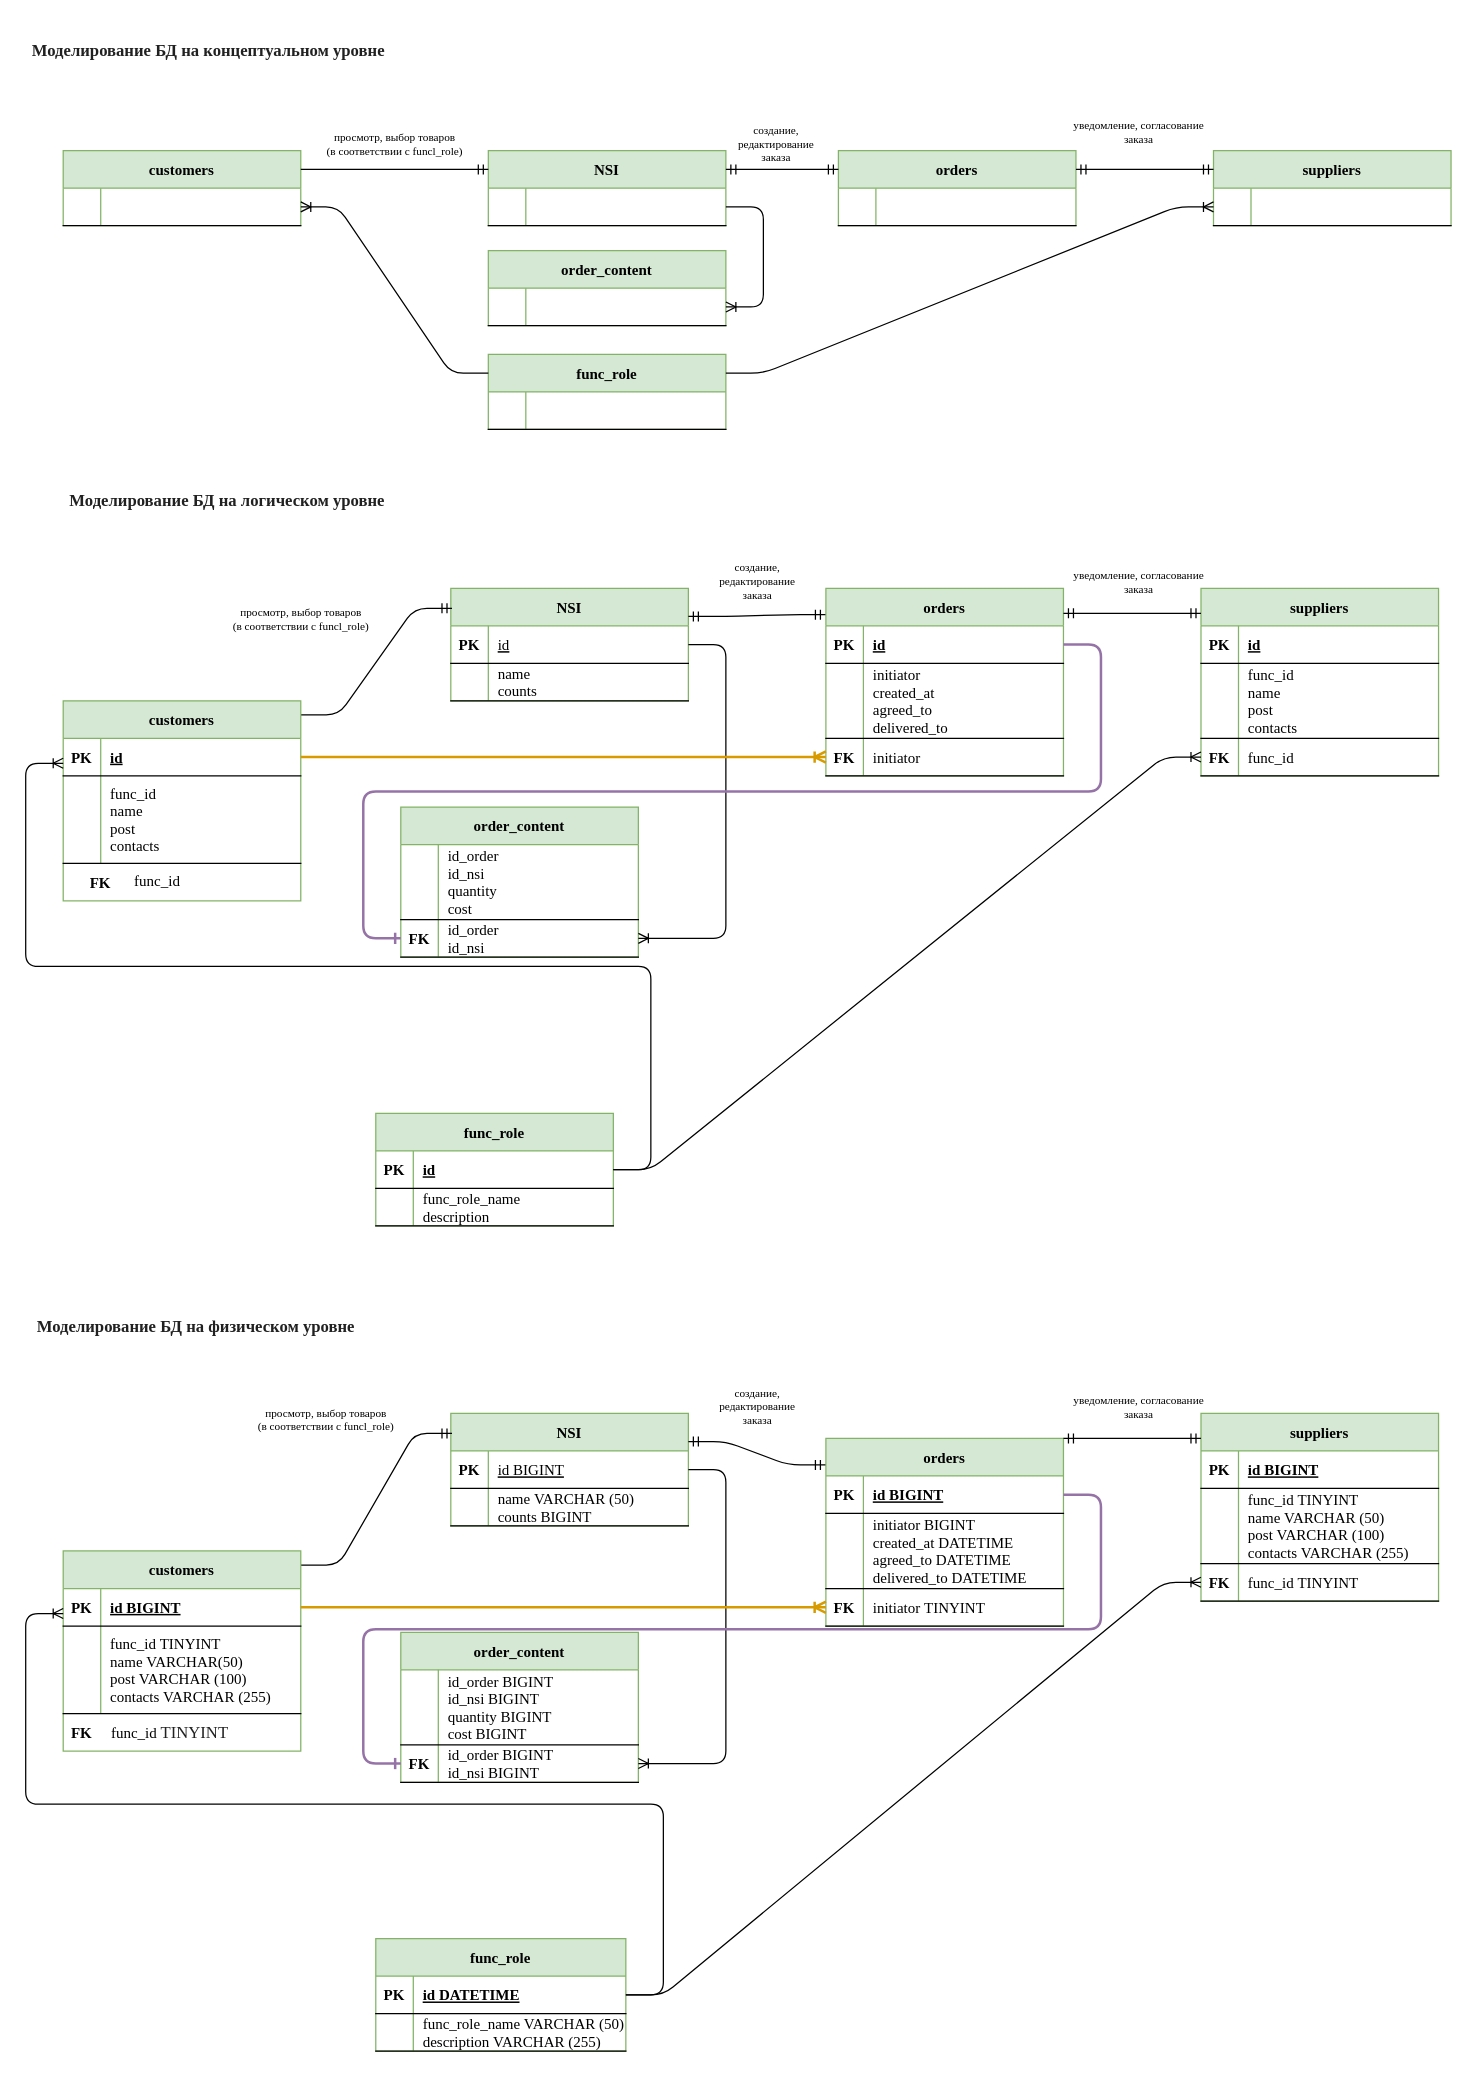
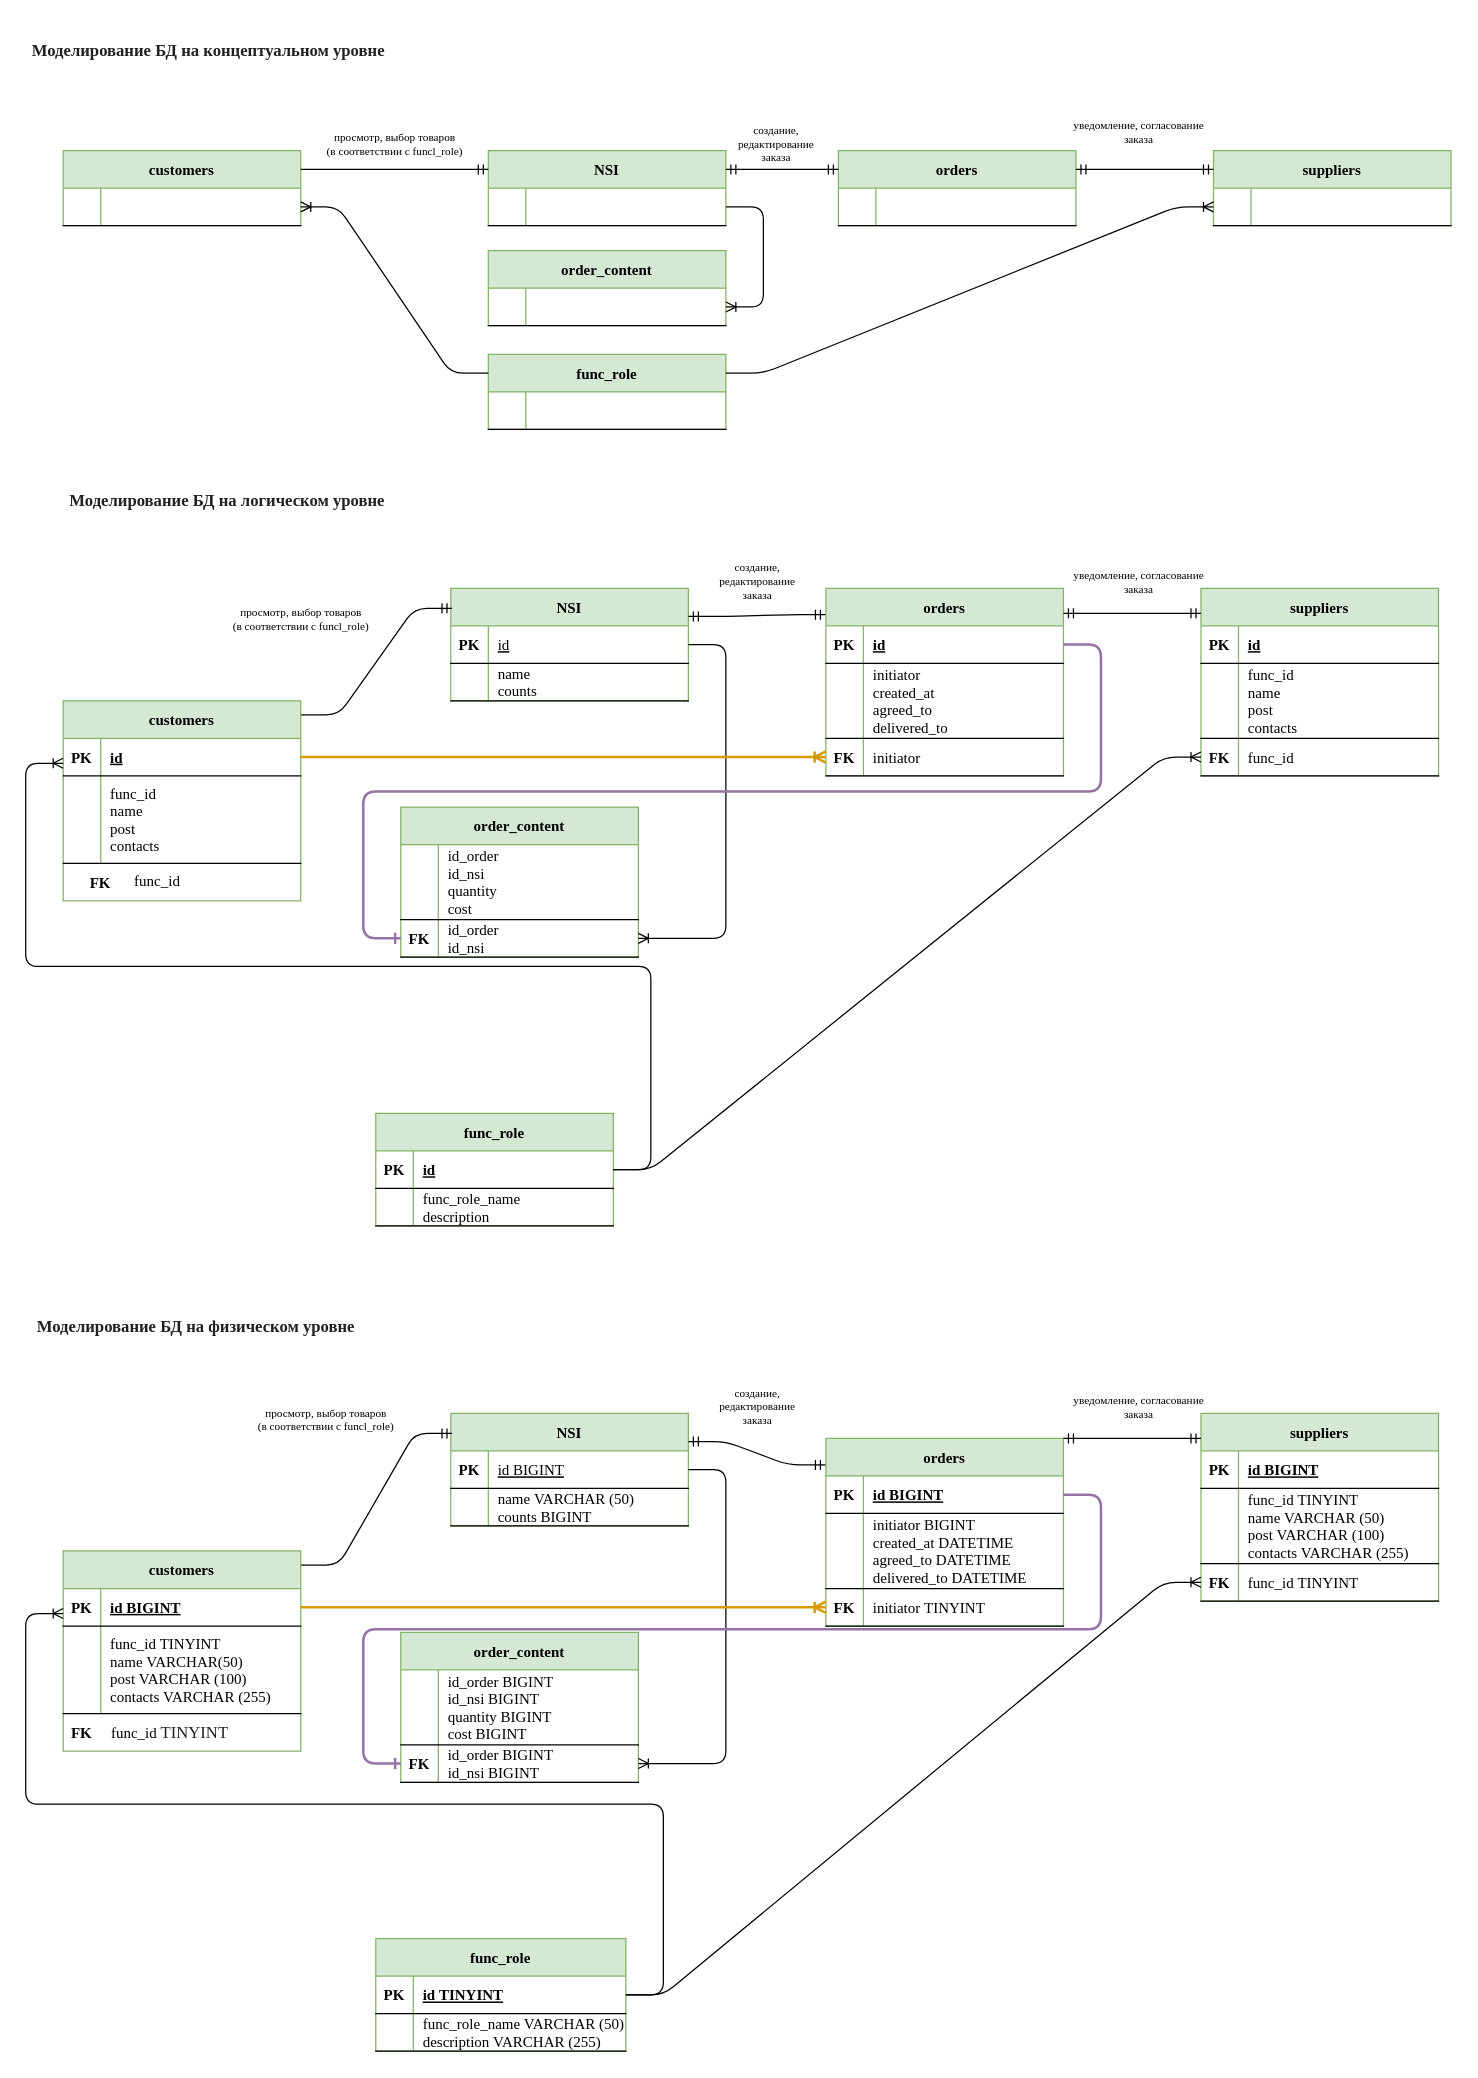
(467, 1995) -> (463, 1995)
